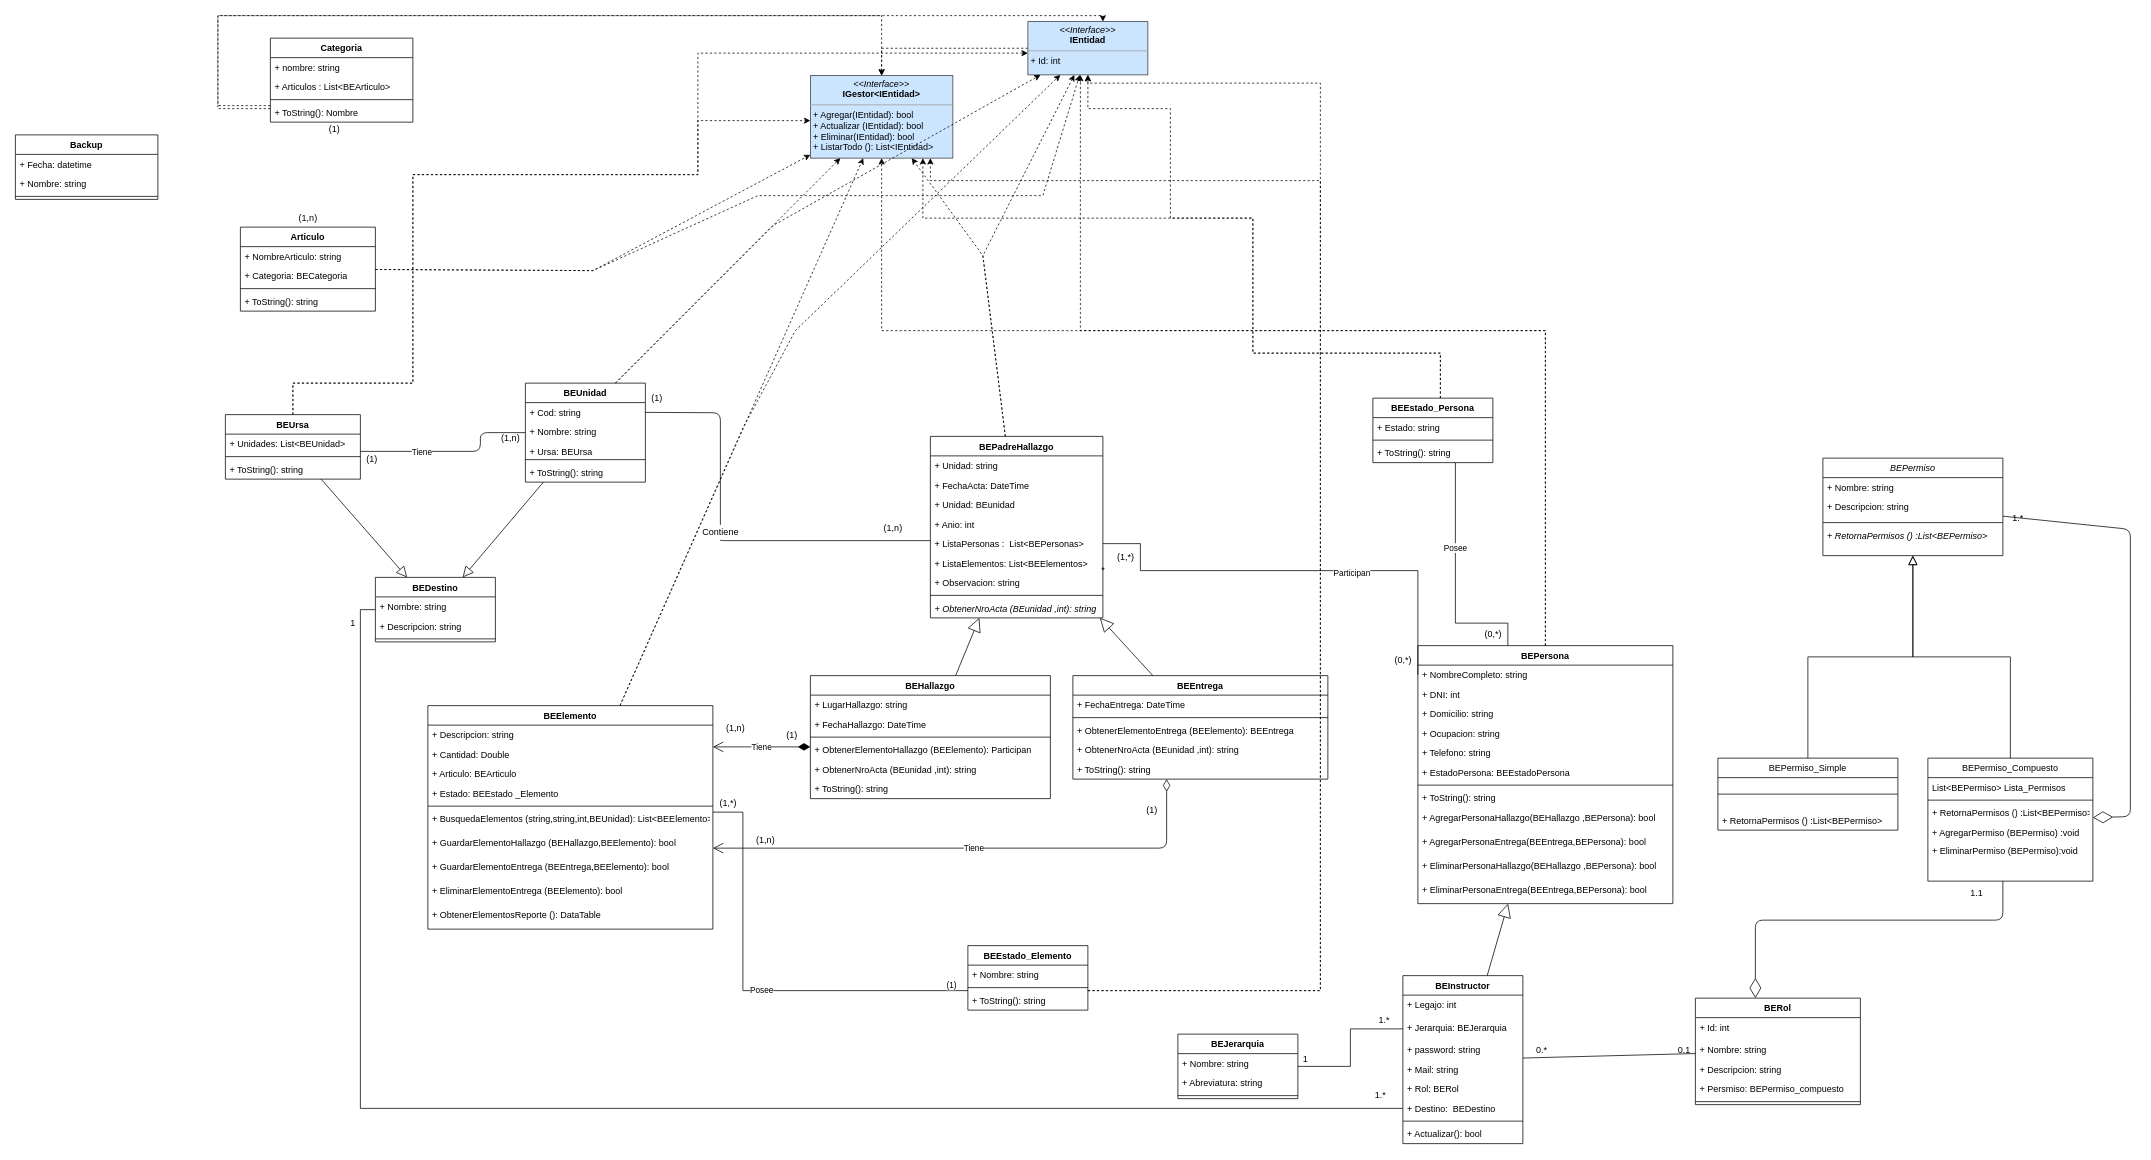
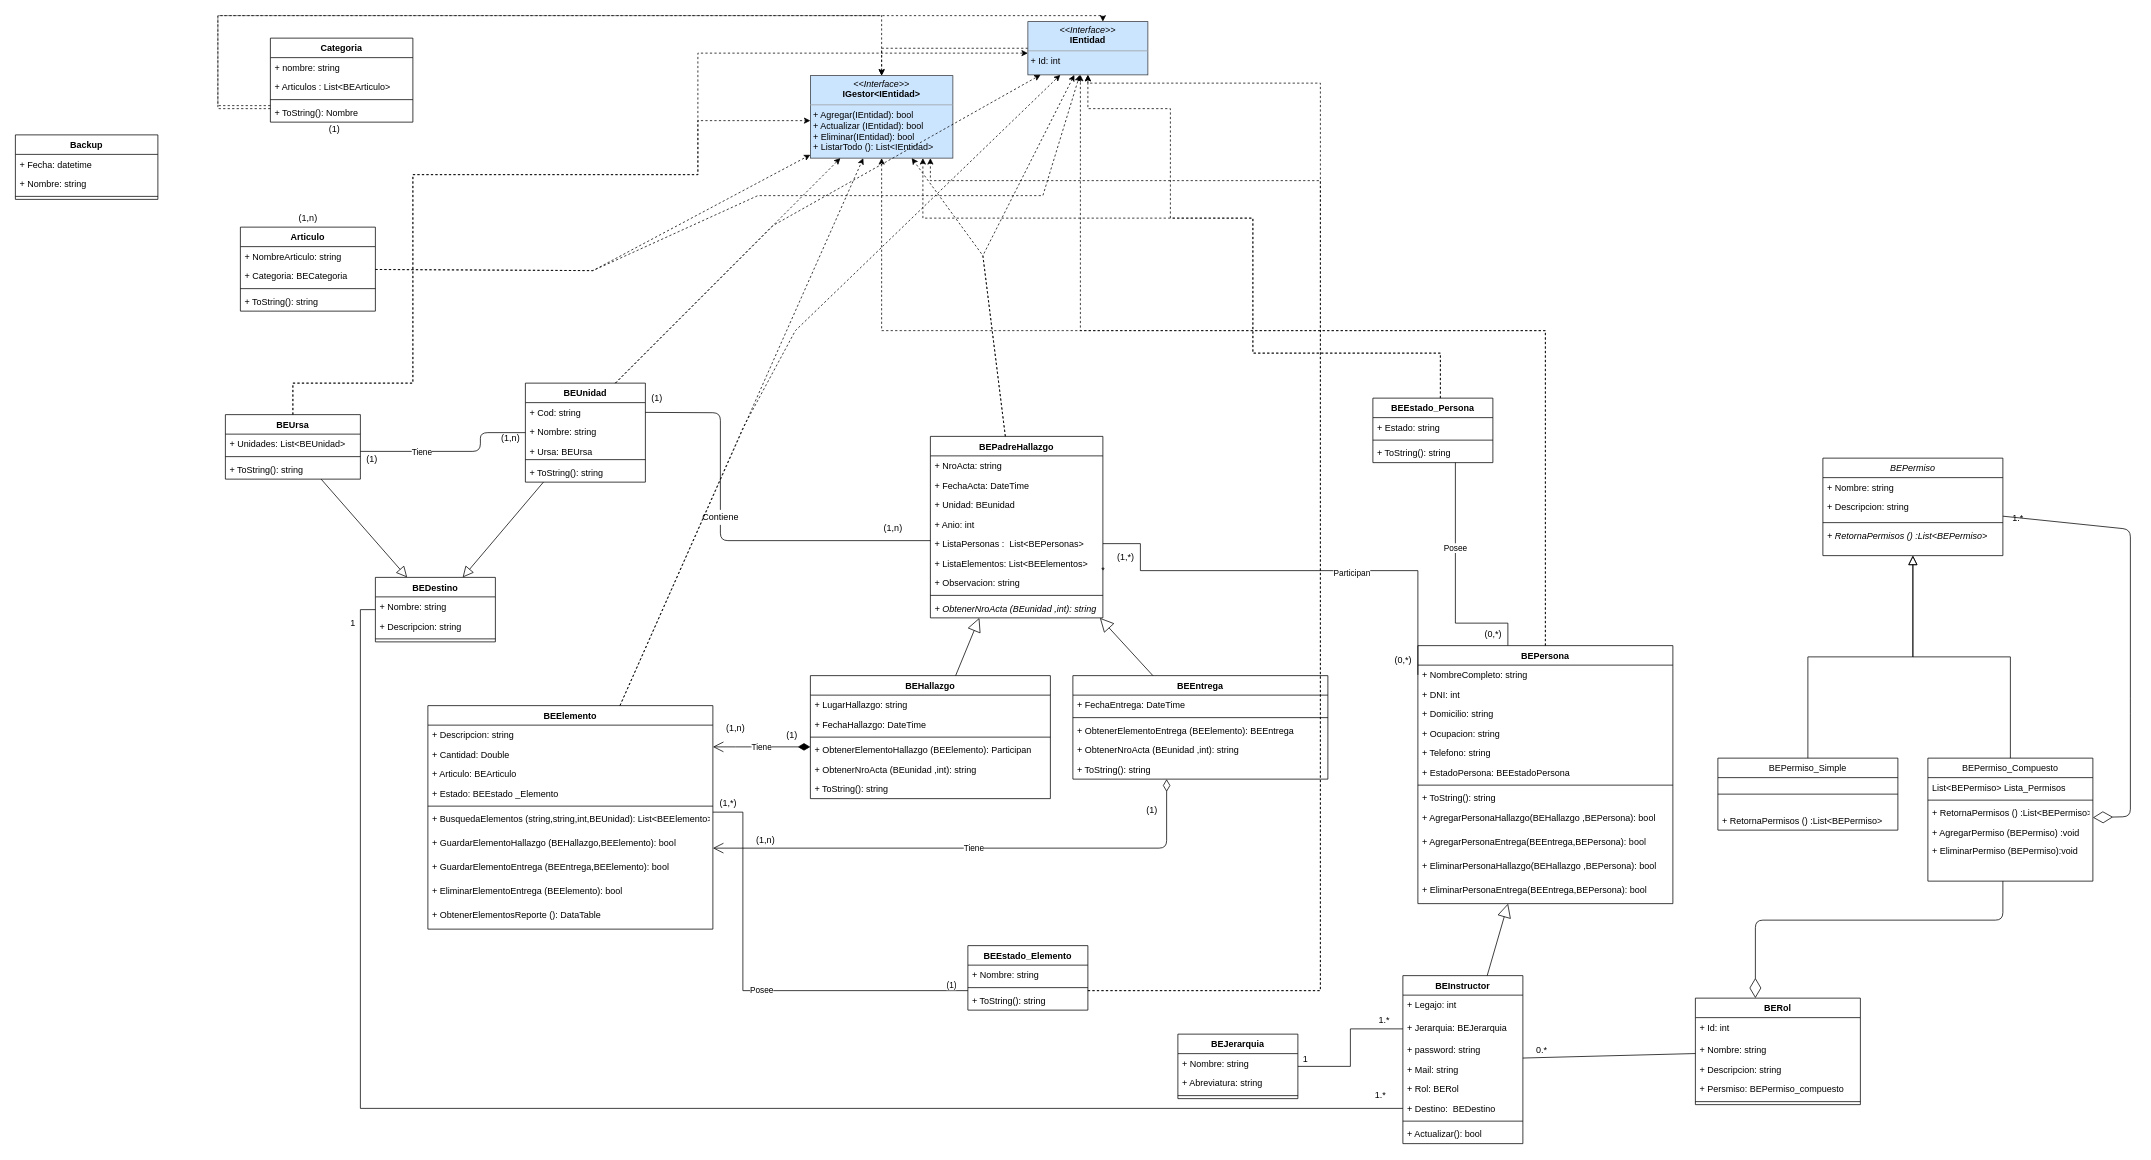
(969, 466) -> (973, 466)
(720, 532) -> (720, 517)
(1977, 893) -> none
(1684, 1050) -> none
